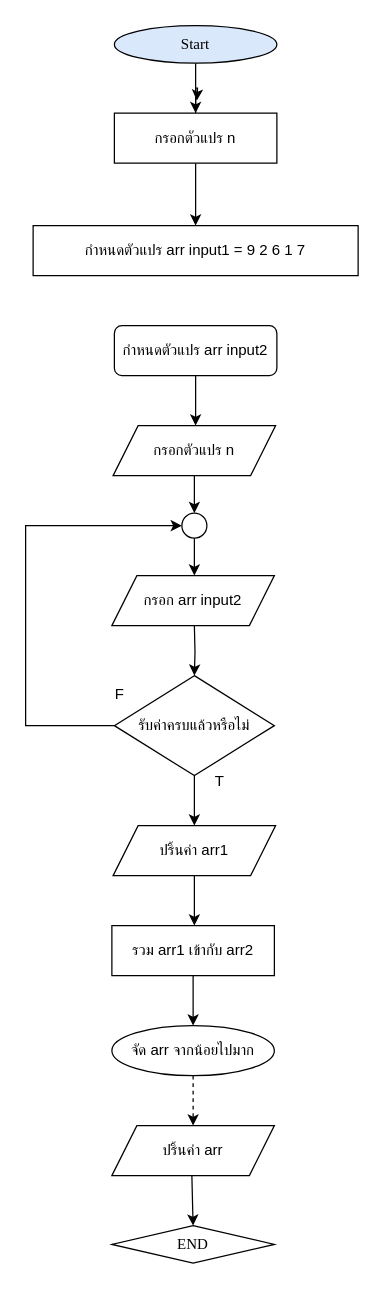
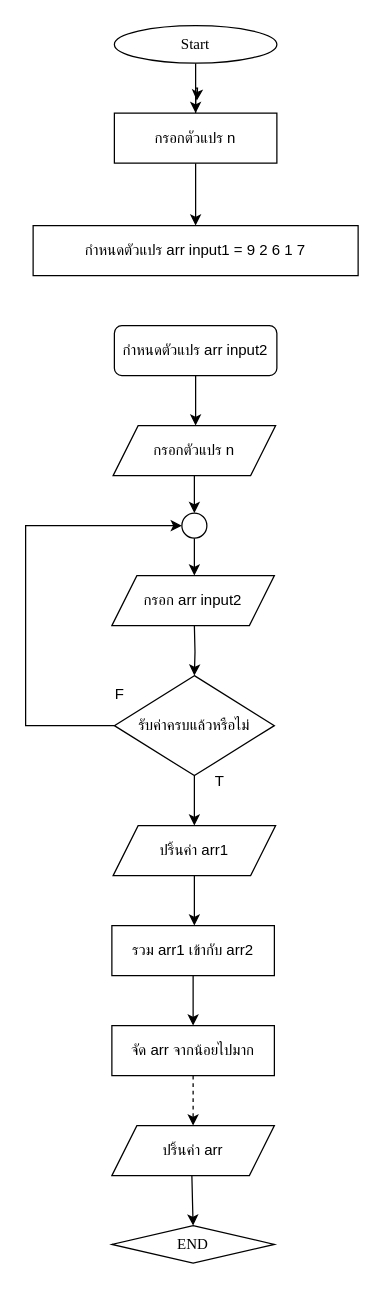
(196, 44) -> (196, 44)
(193, 1051) -> (193, 1051)
